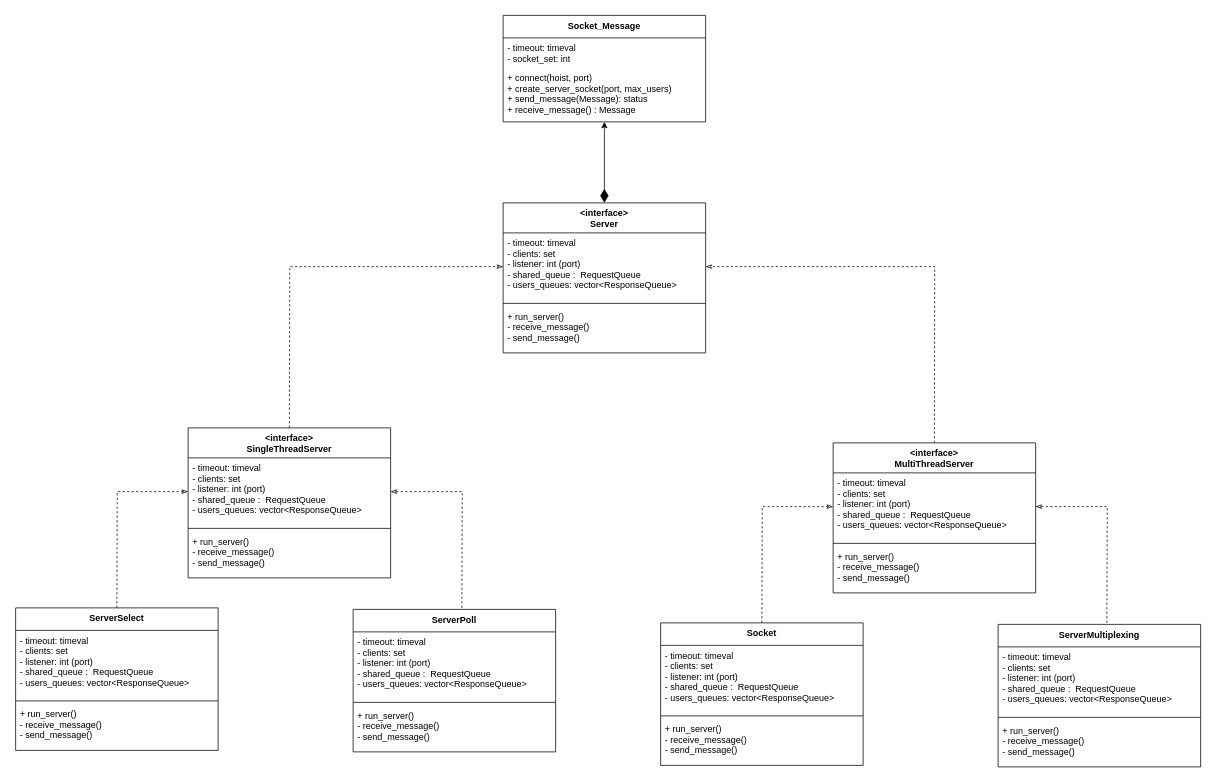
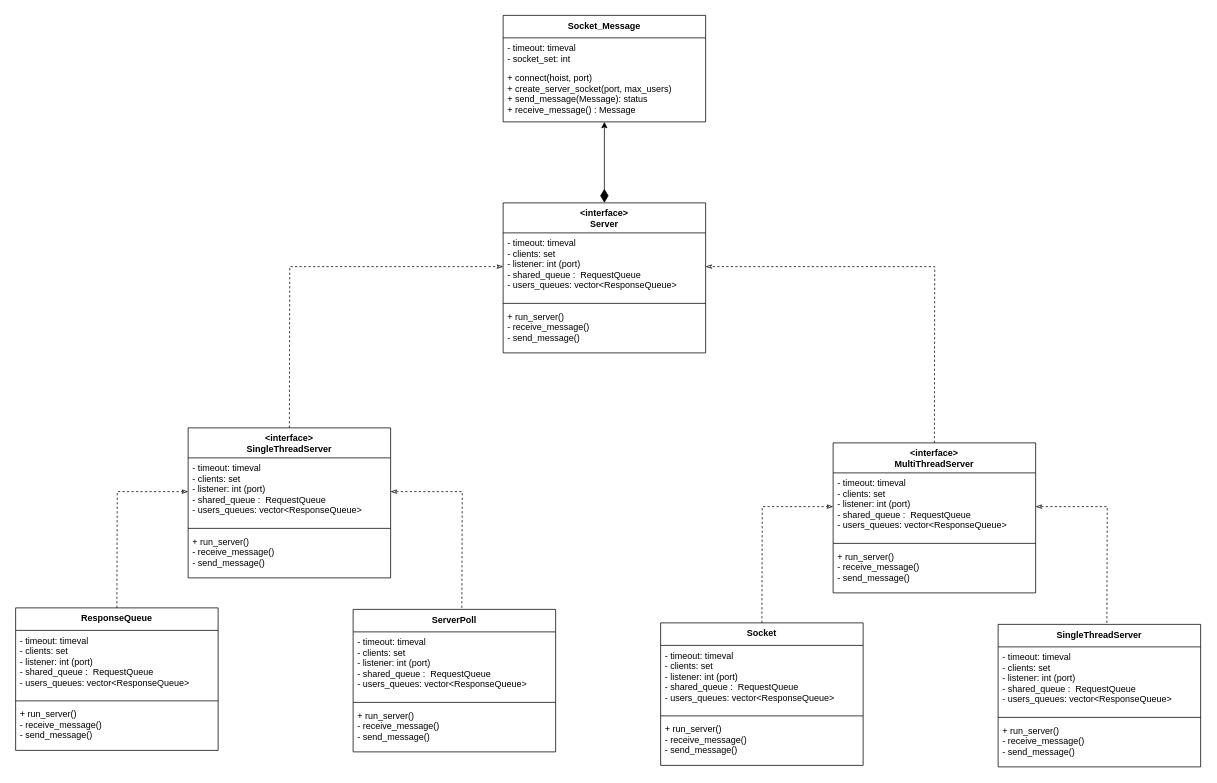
(116, 618) -> (116, 618)
(1099, 635) -> (1099, 635)
